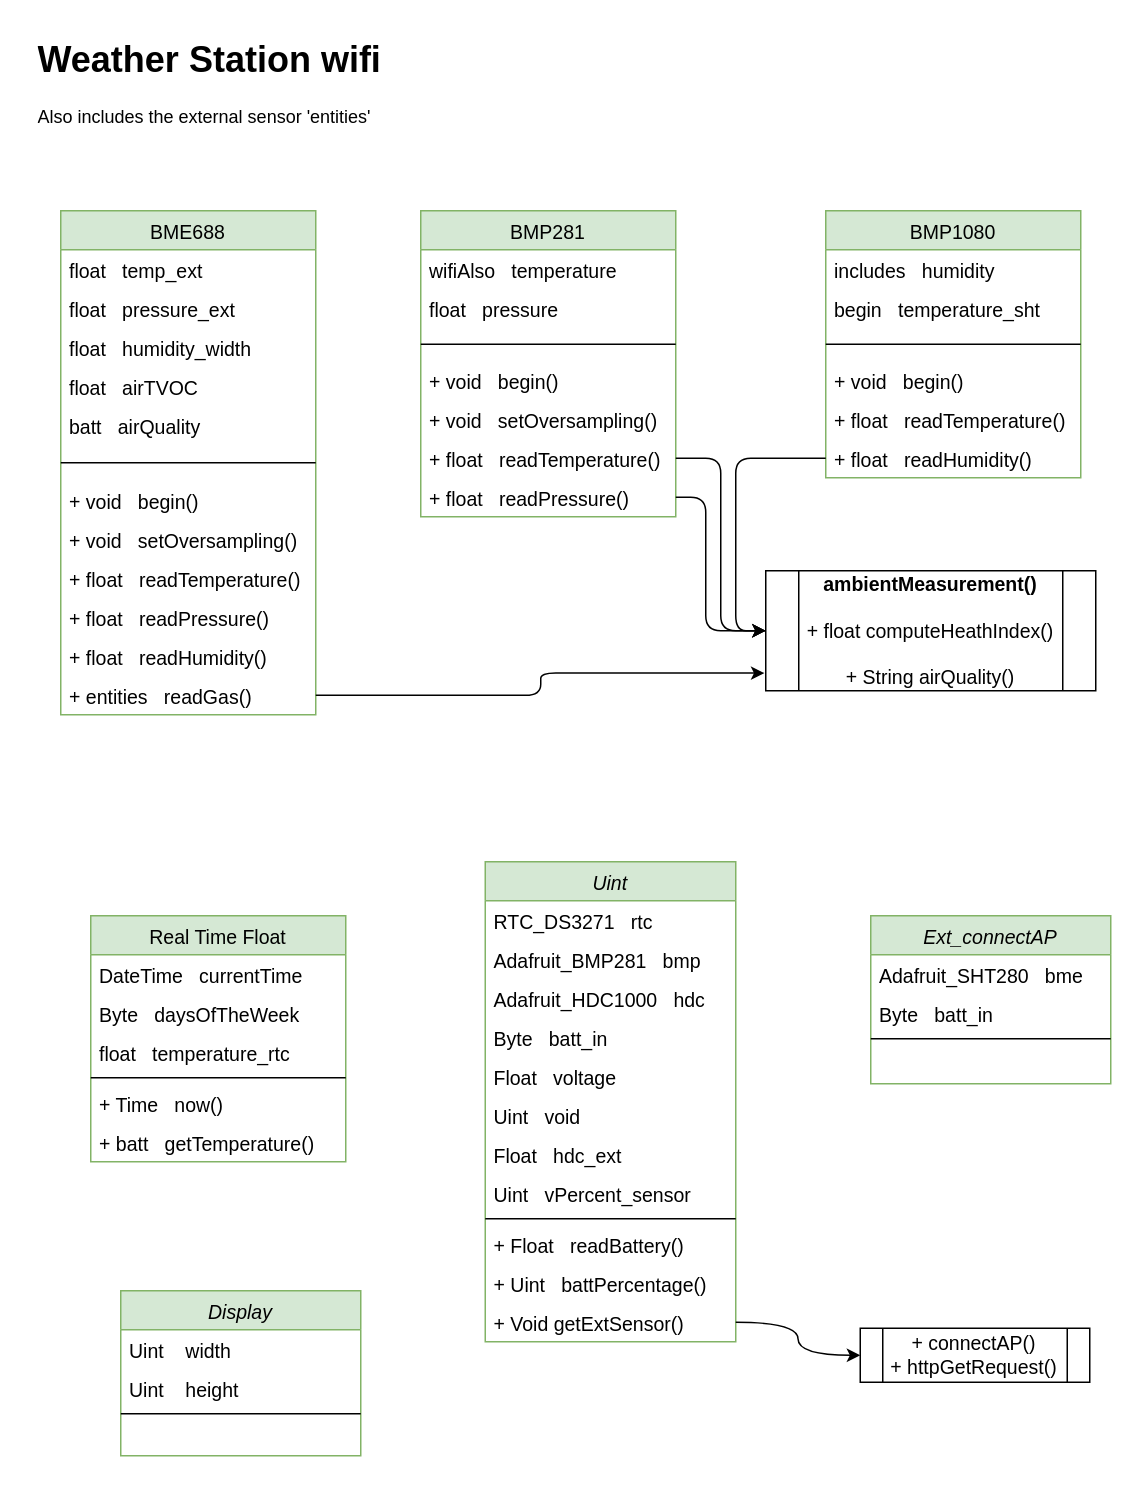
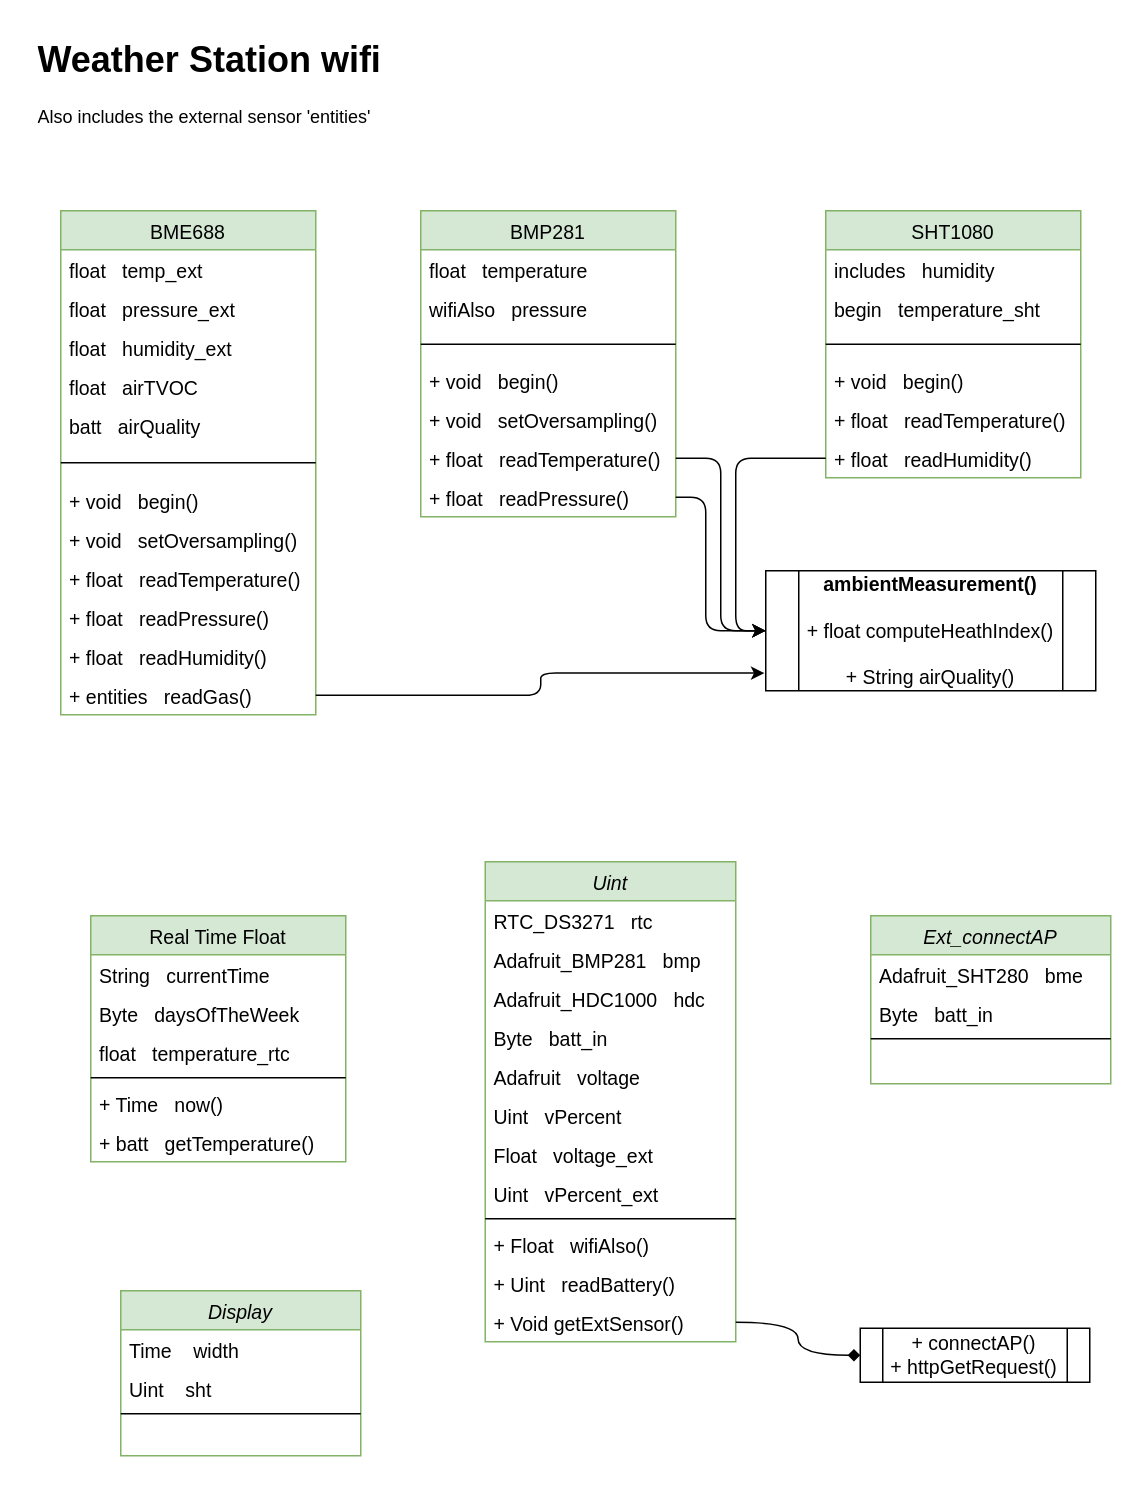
(953, 232) -> (953, 232)
(539, 271) -> (528, 271)
(511, 310) -> (523, 310)
(176, 349) -> (168, 349)
(212, 976) -> (201, 976)
(568, 1078) -> (584, 1078)
(546, 1117) -> (570, 1117)
(570, 1156) -> (590, 1156)
(609, 1195) -> (592, 1195)
(611, 1246) -> (587, 1246)
(622, 1285) -> (606, 1285)
(190, 1351) -> (190, 1351)
(849, 1355) -> (848, 1355)
(195, 1390) -> (181, 1390)
